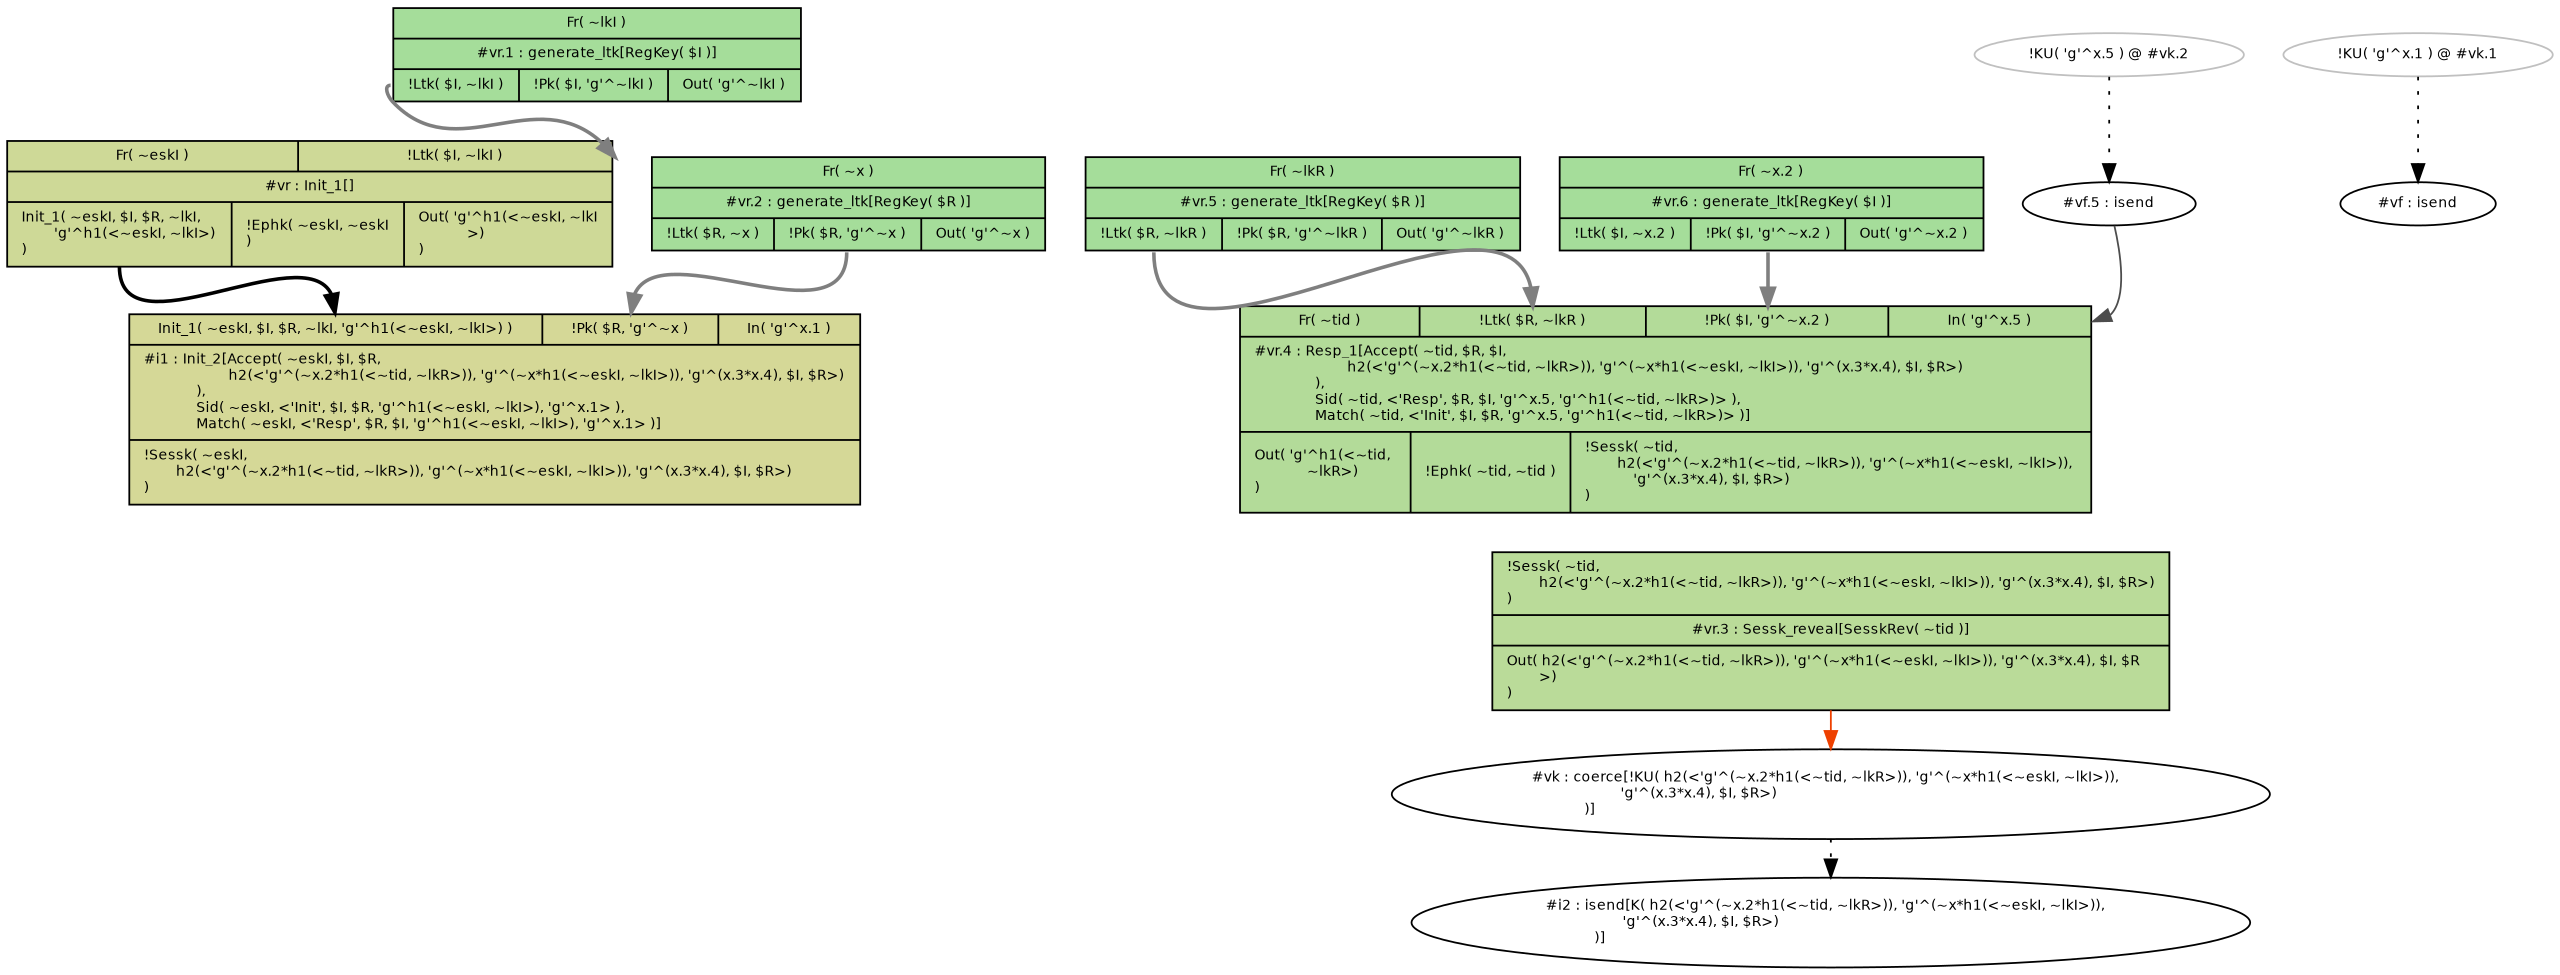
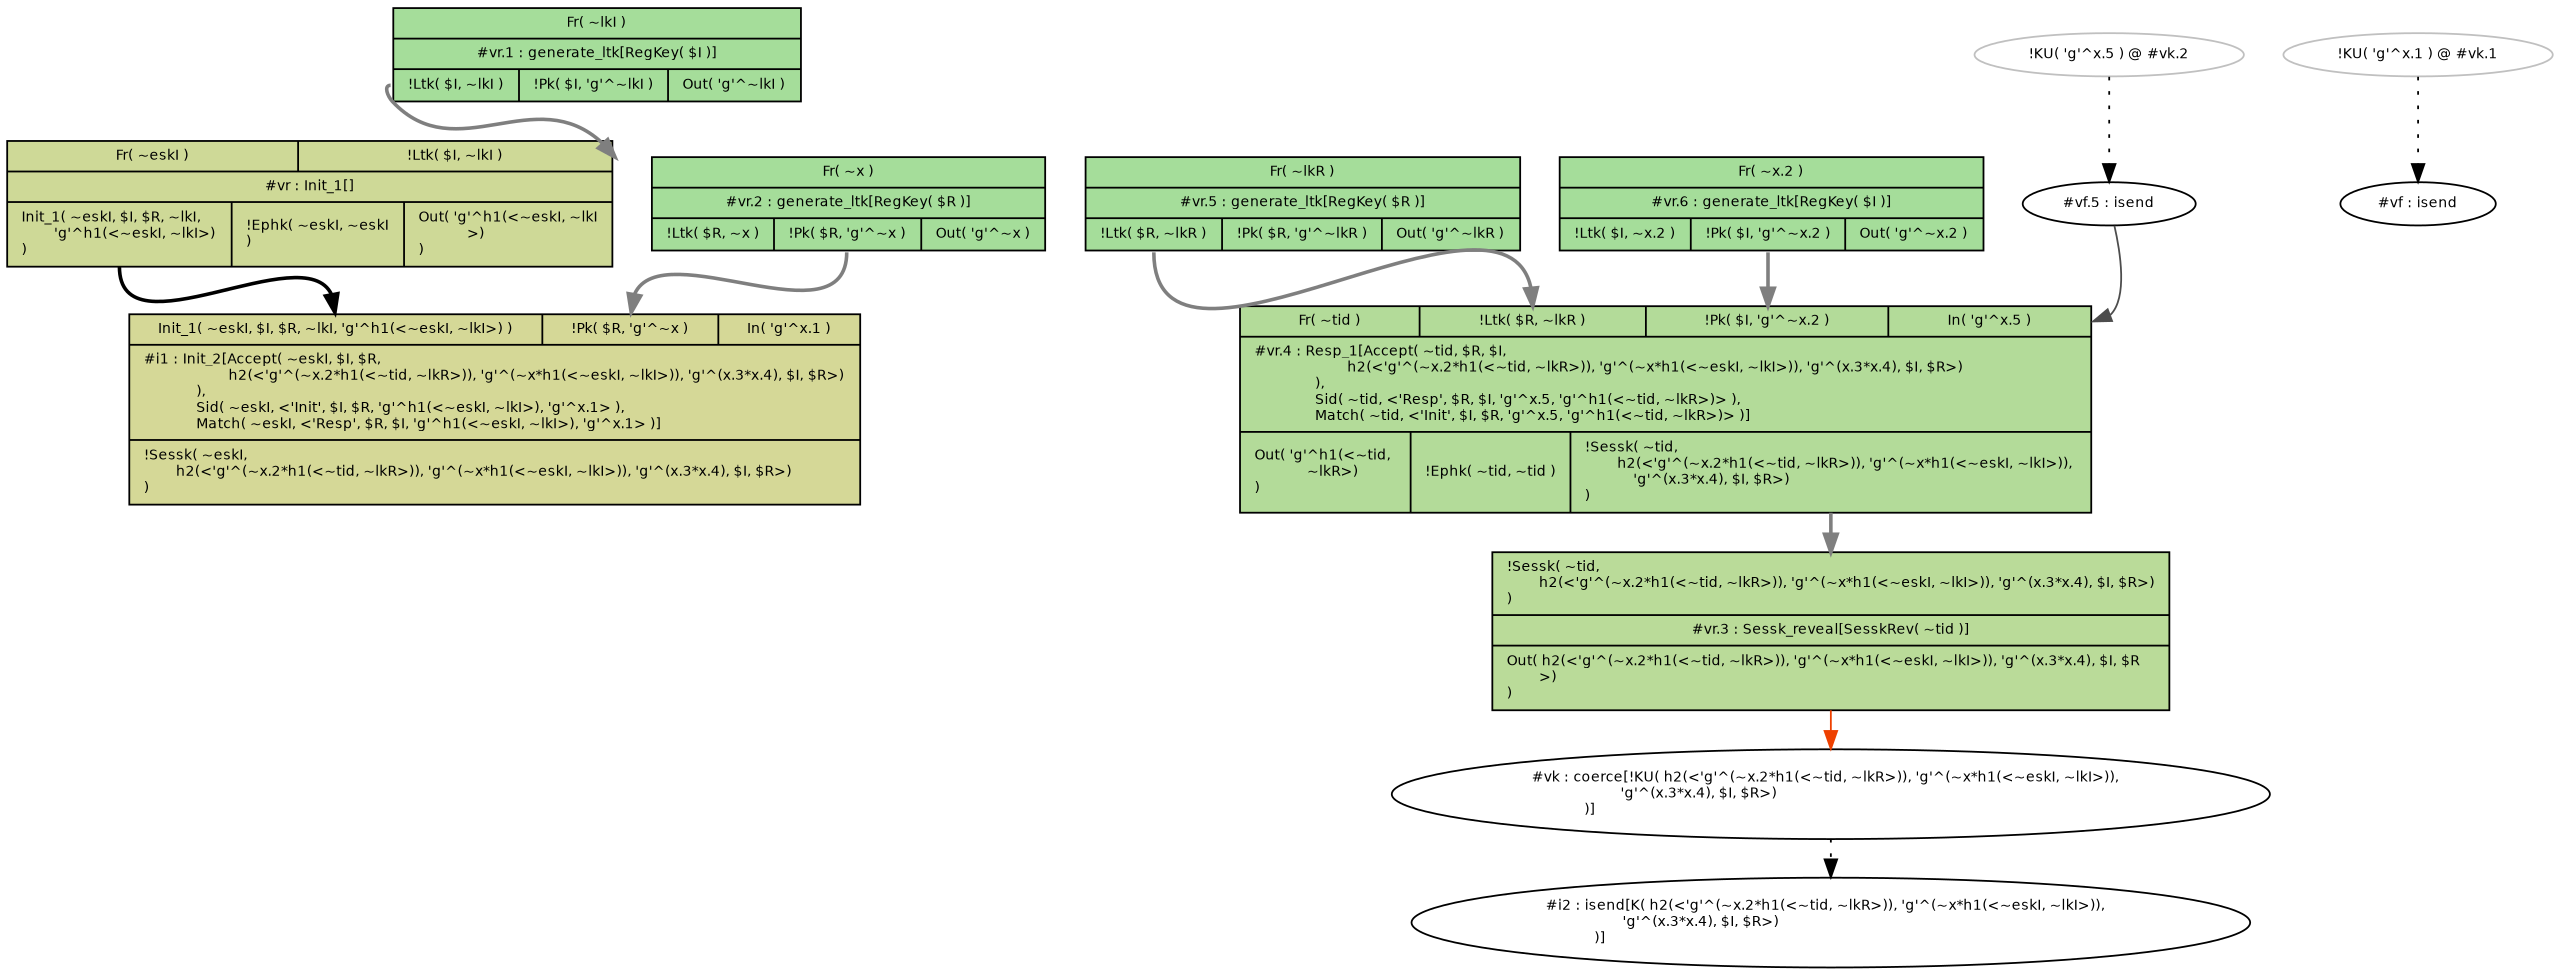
none -> (1831, 523)
